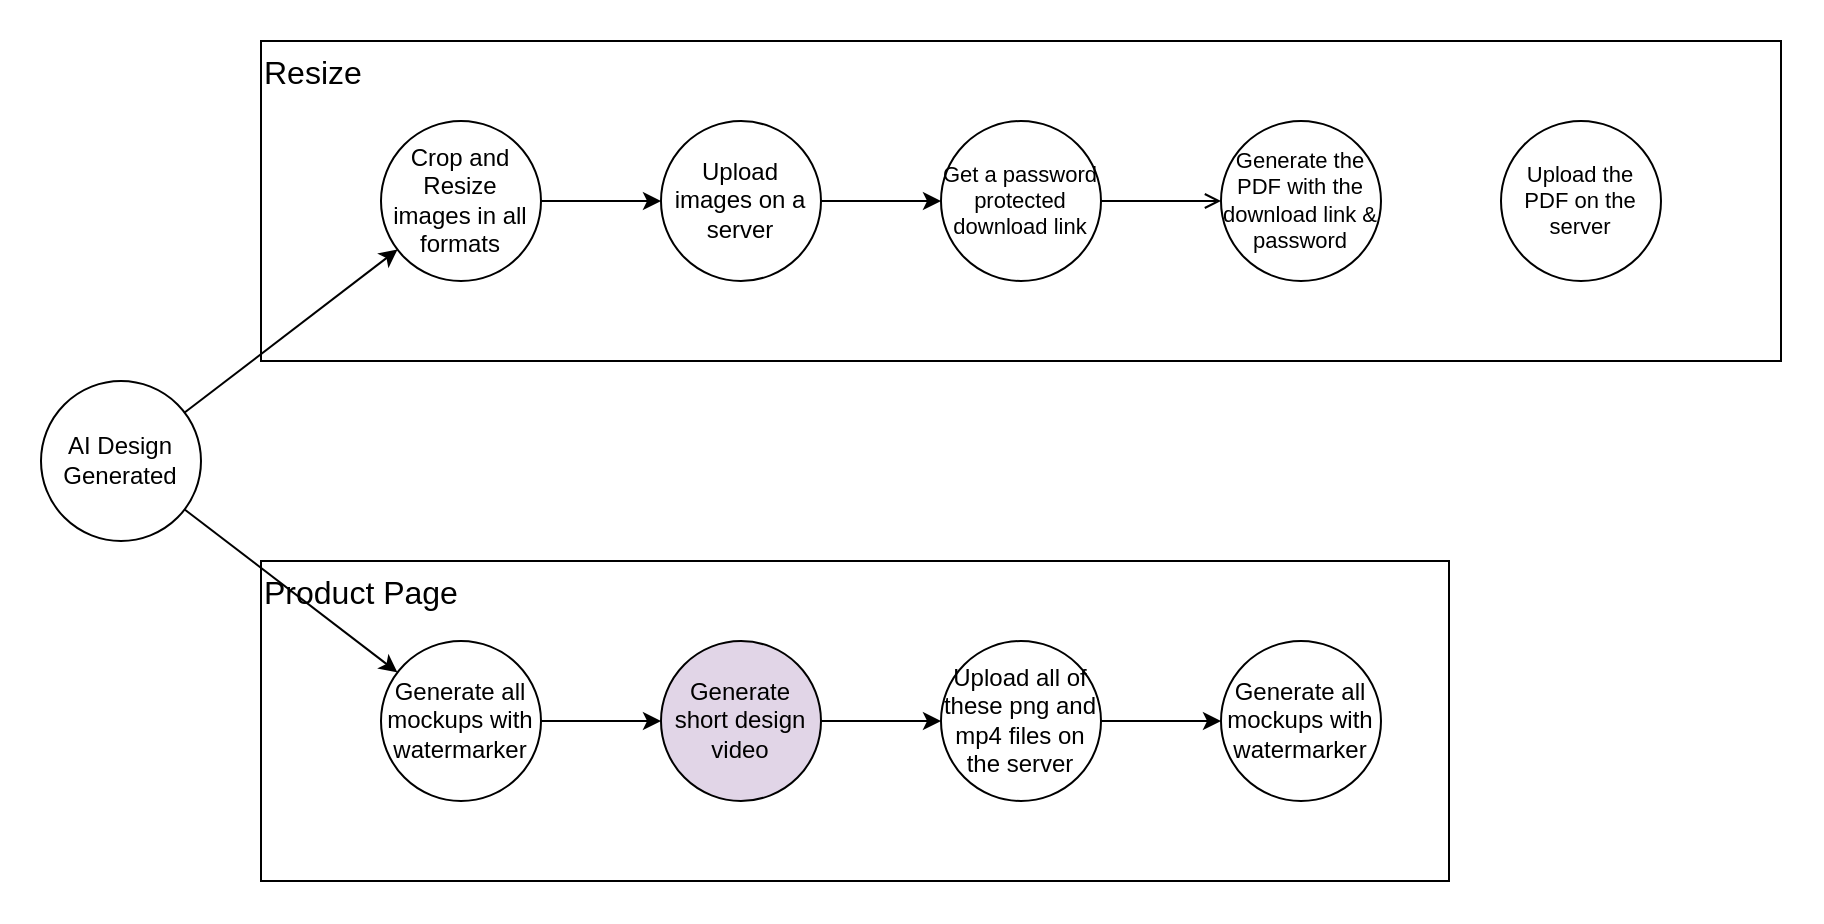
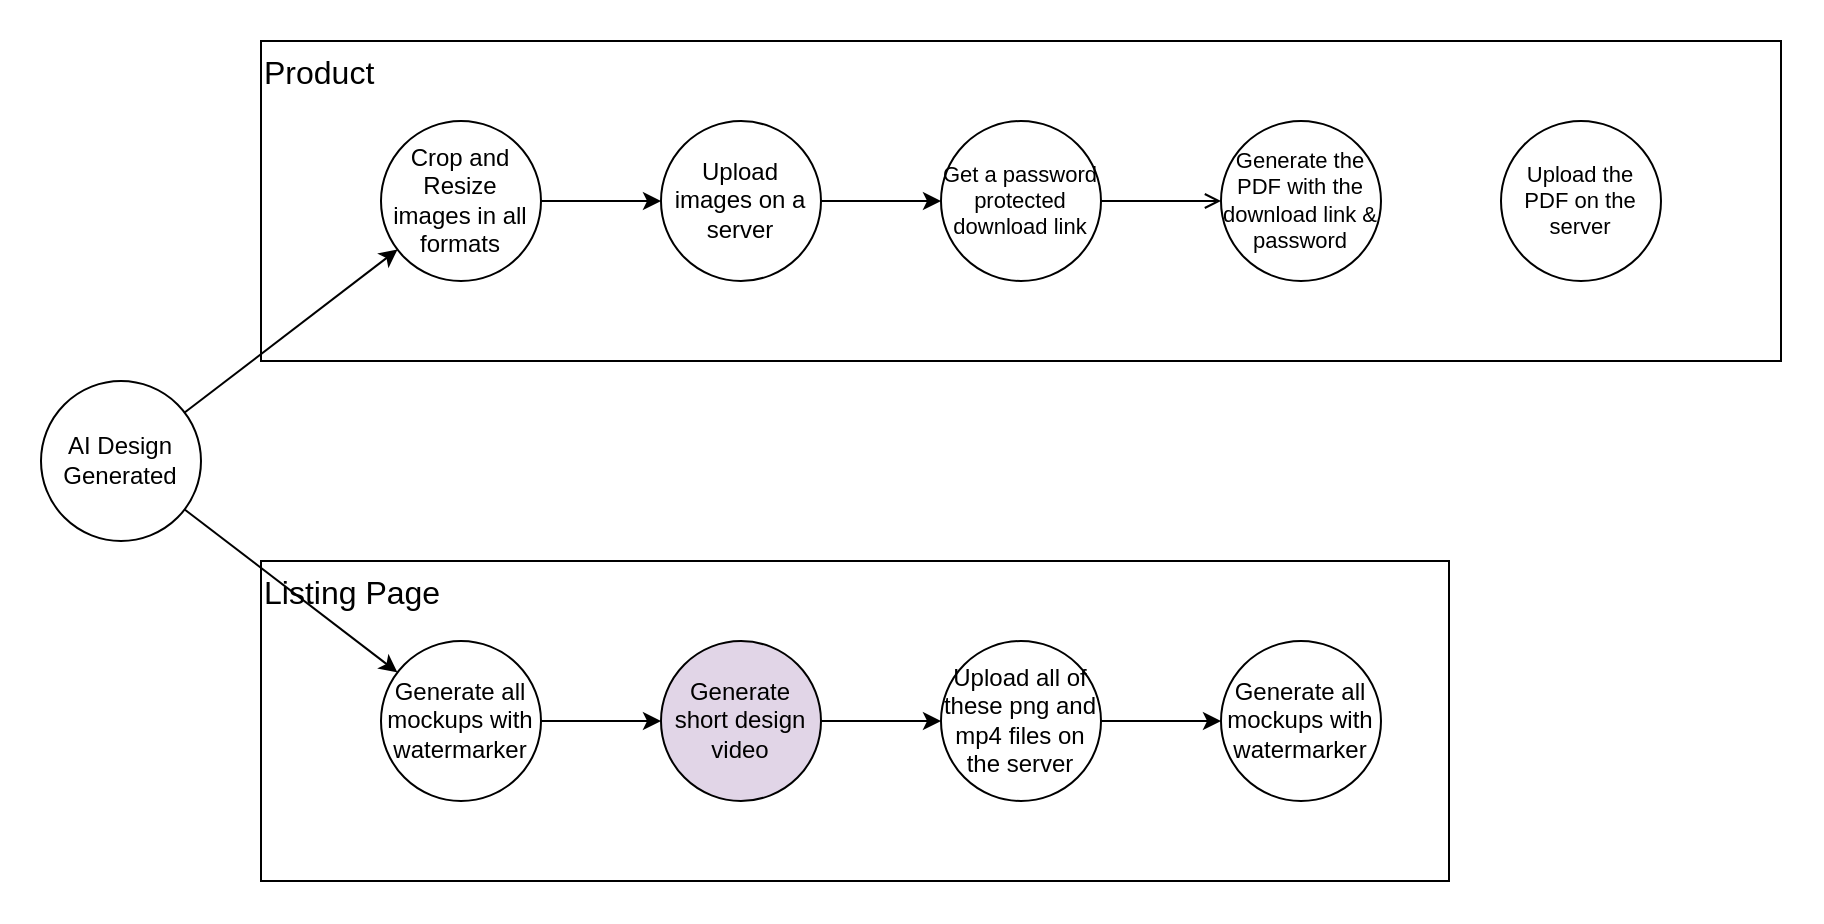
(315, 74) -> (328, 74)
(368, 594) -> (360, 594)
